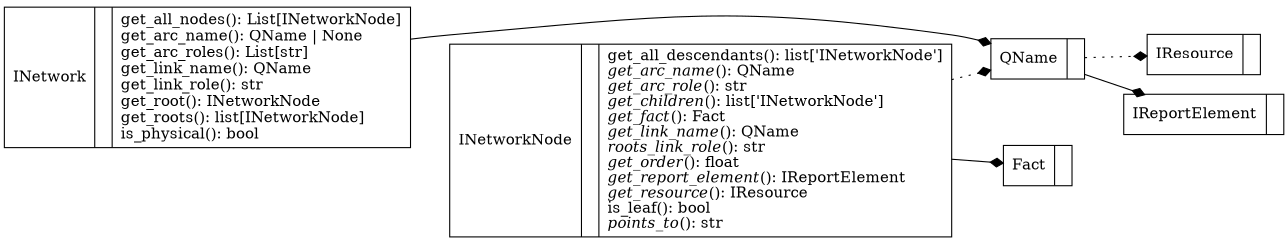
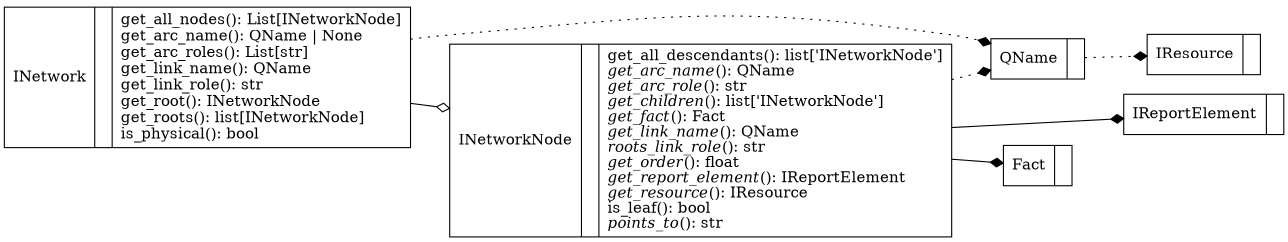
(695, 16) -> (695, 16)
(1108, 82) -> (1031, 123)
none -> (424, 105)
